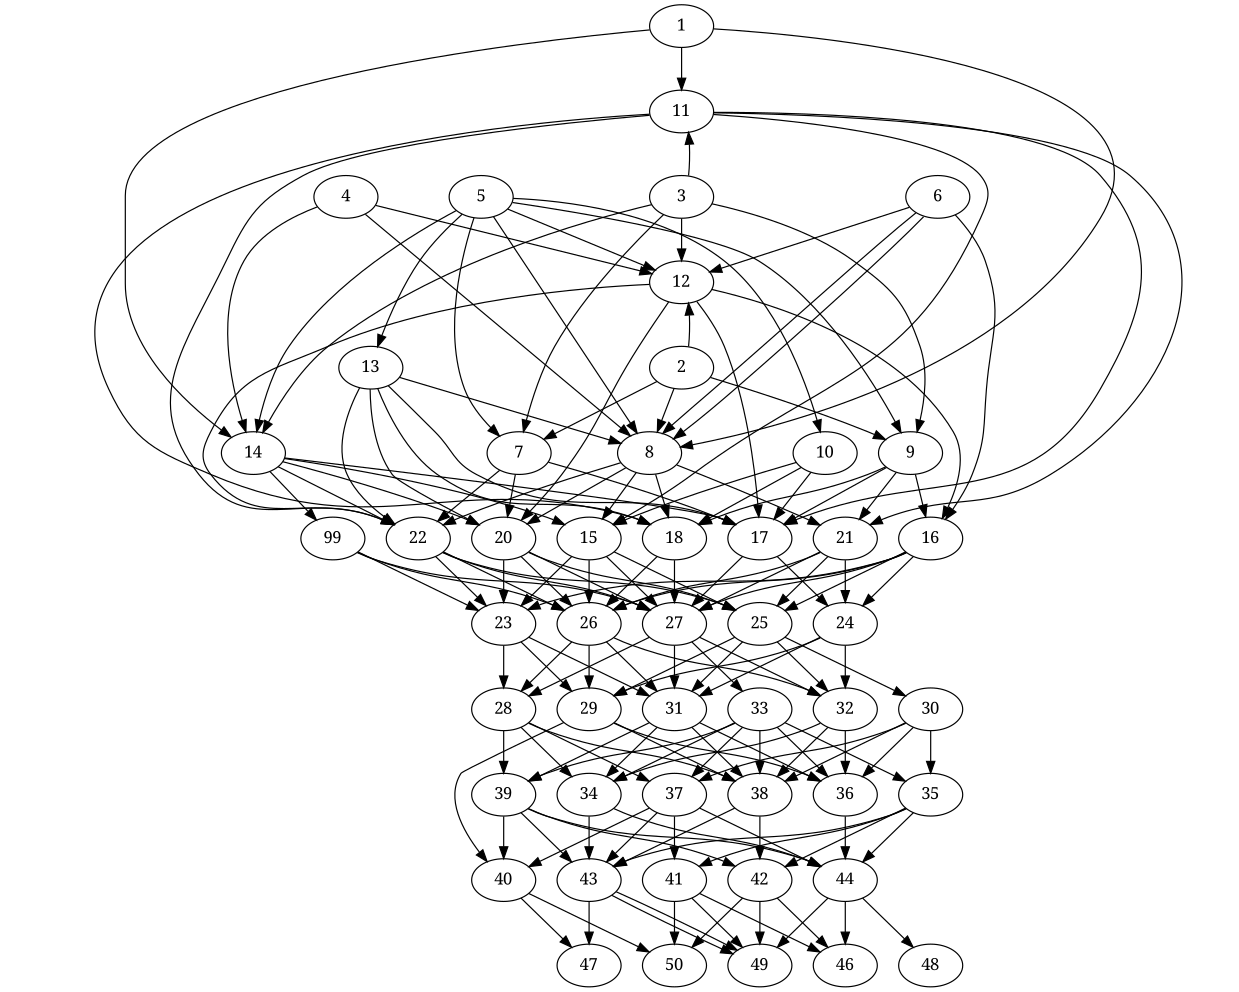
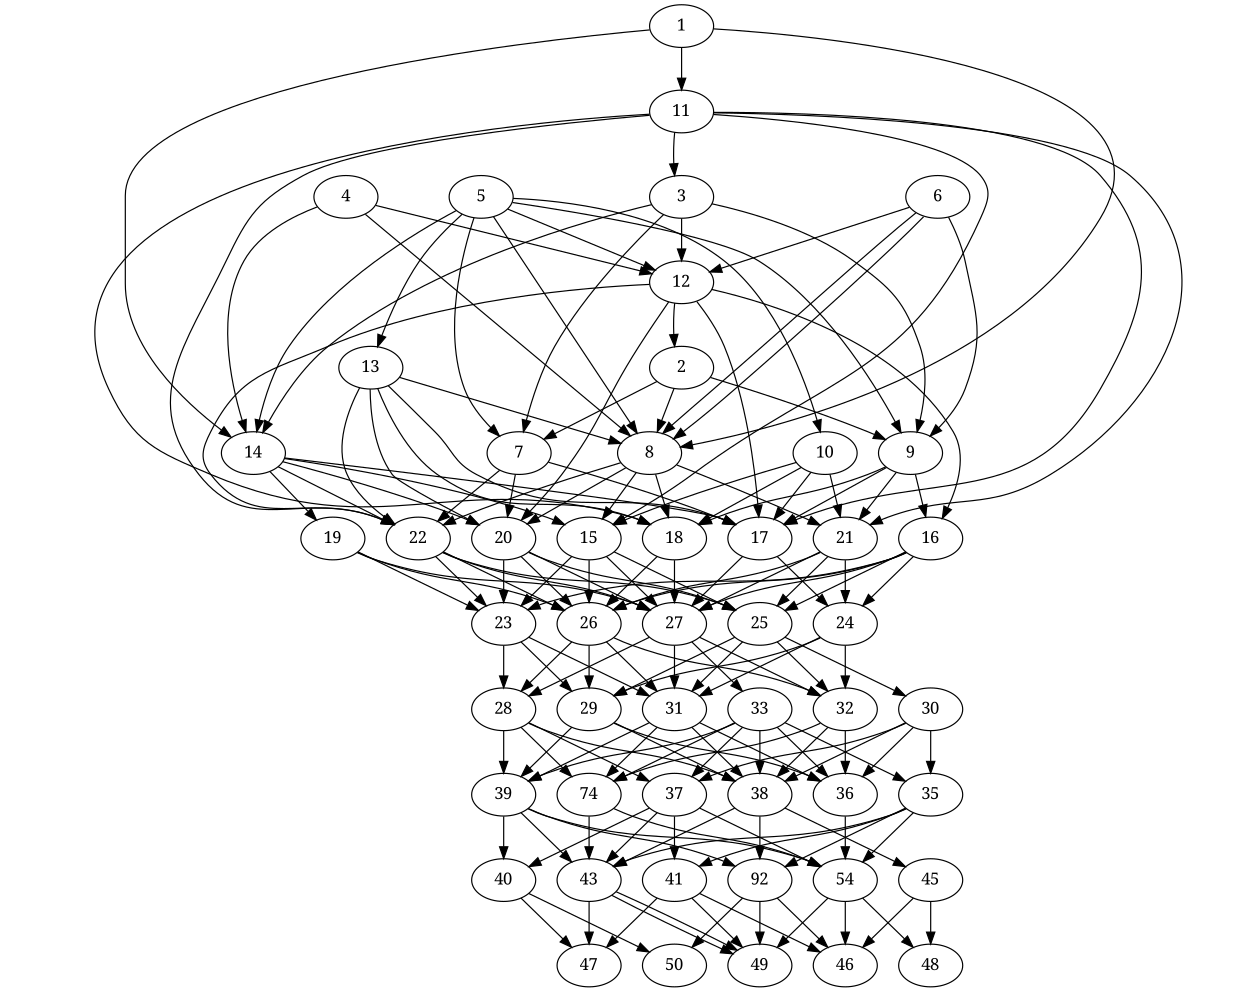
(690, 160) -> (674, 148)
(690, 331) -> (674, 319)
(990, 360) -> (977, 325)
none -> (834, 490)
(333, 538) -> (333, 538)
(474, 766) -> (552, 747)
(589, 795) -> (589, 795)
(760, 880) -> (760, 880)
(845, 880) -> (845, 880)
none -> (931, 880)
(674, 911) -> (636, 919)
